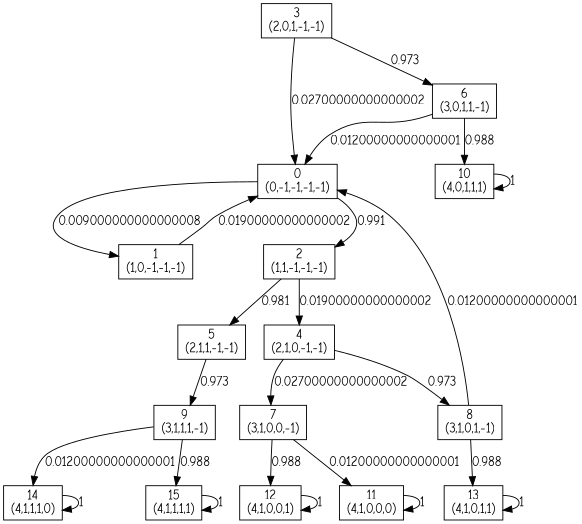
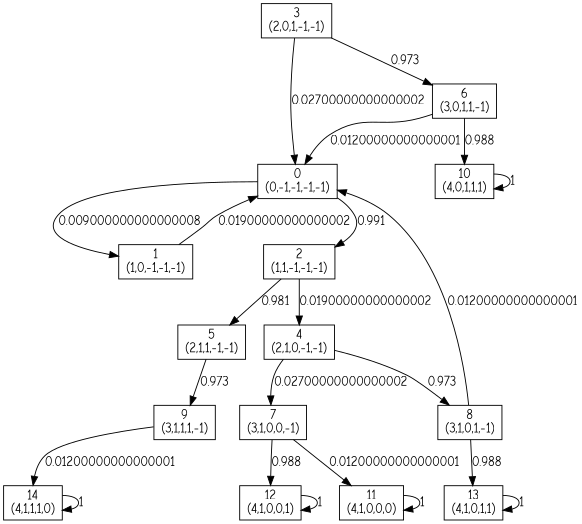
(174, 503) -> none
